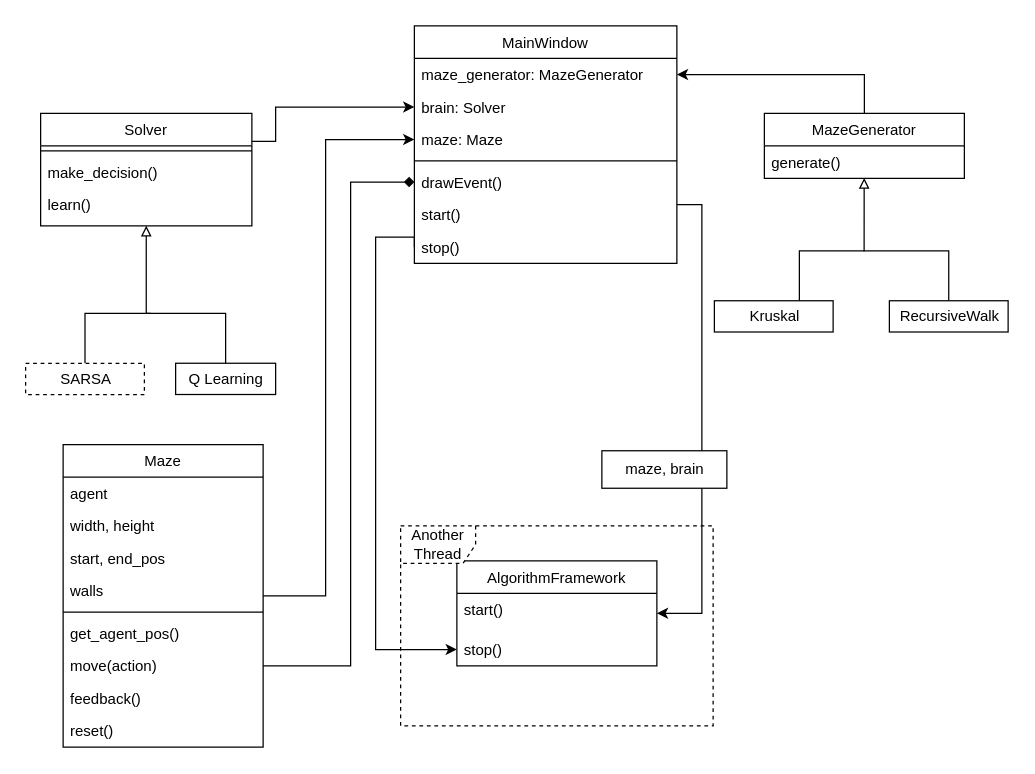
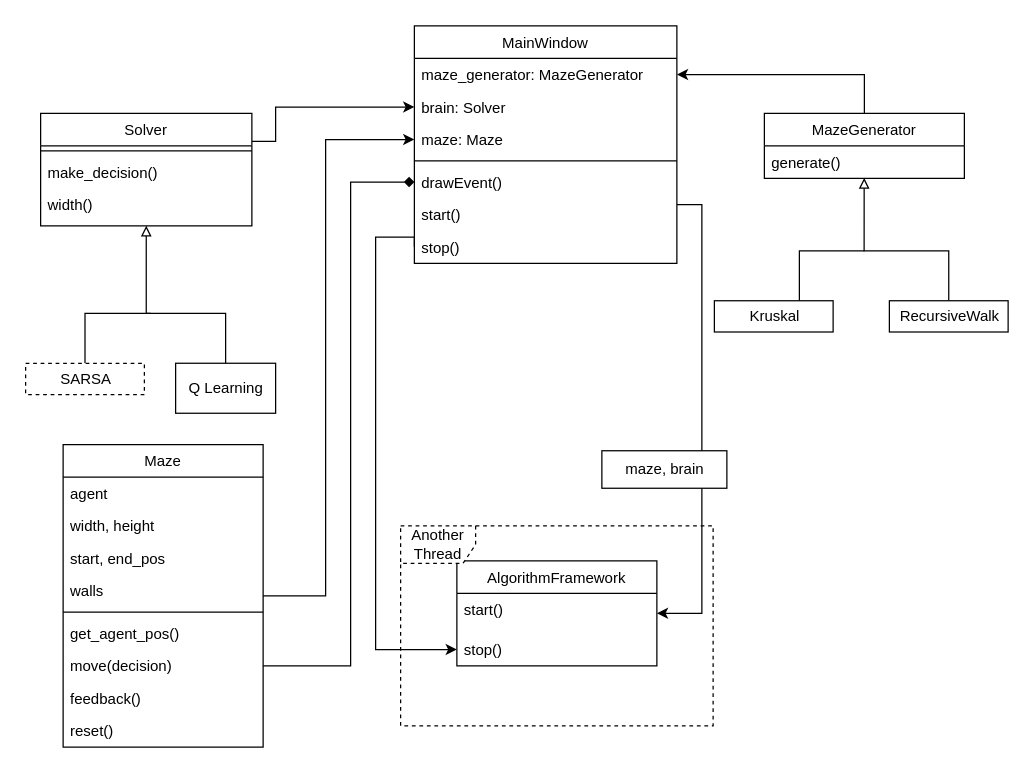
(75, 205) -> (75, 205)
(226, 379) -> (226, 388)
(118, 666) -> (125, 666)
